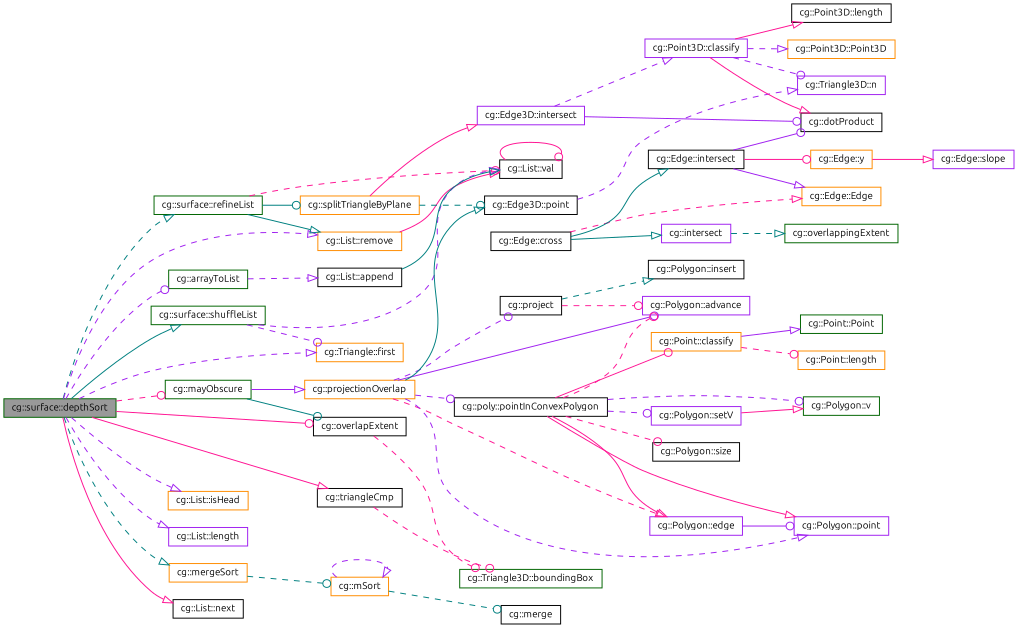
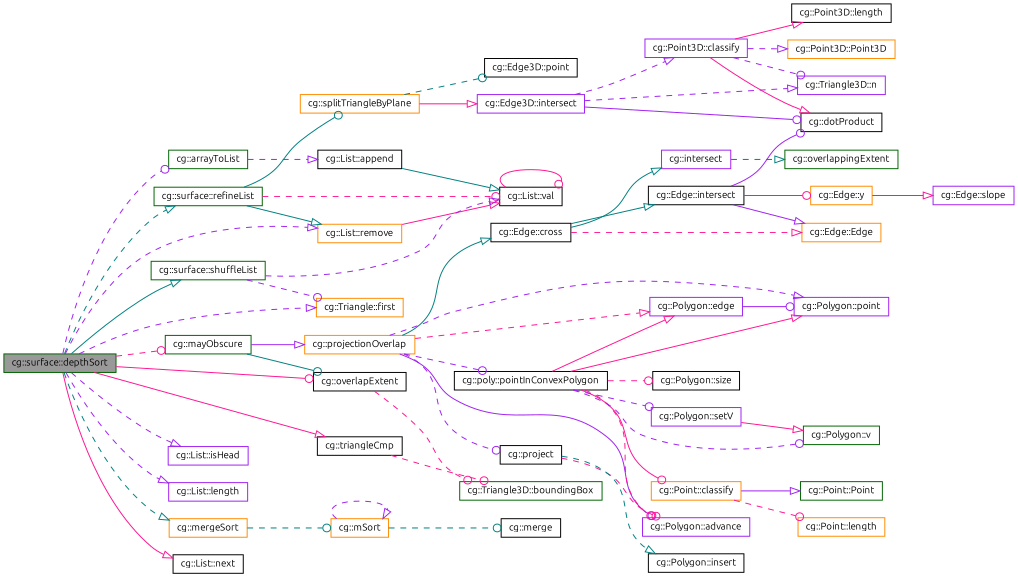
(670, 125) -> (686, 95)
(436, 293) -> (438, 285)
(208, 501) -> (208, 456)
